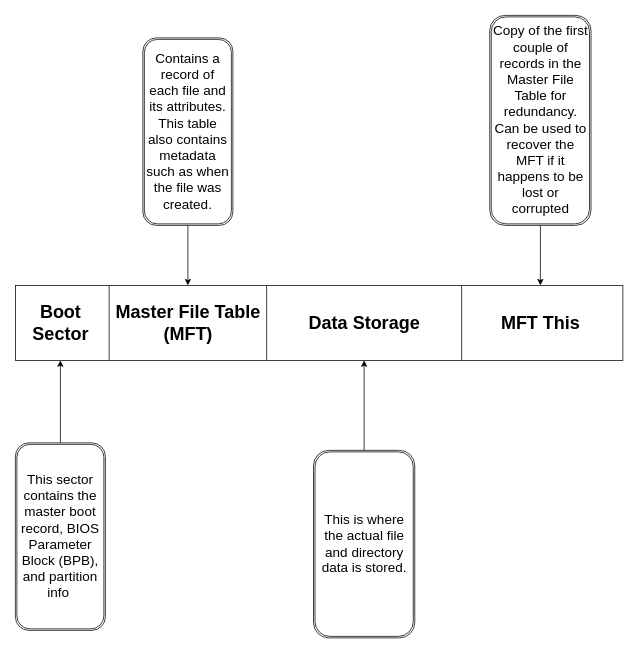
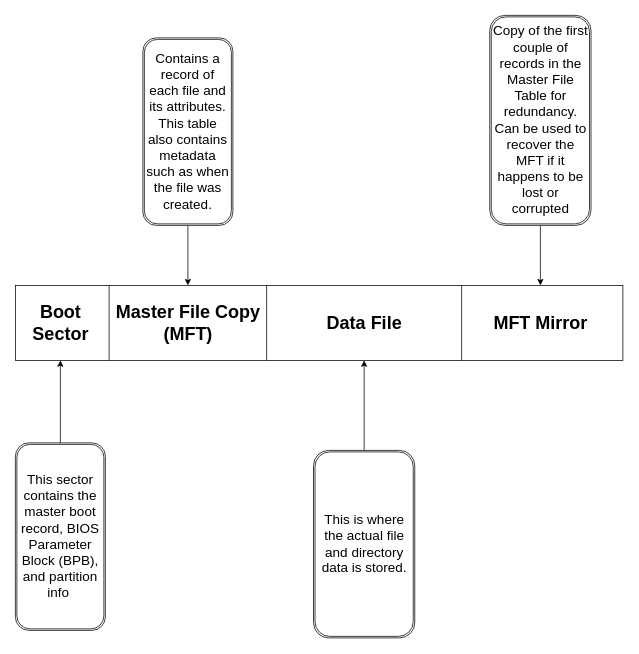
(188, 323) -> (188, 323)
(365, 323) -> (365, 323)
(541, 323) -> (541, 323)
